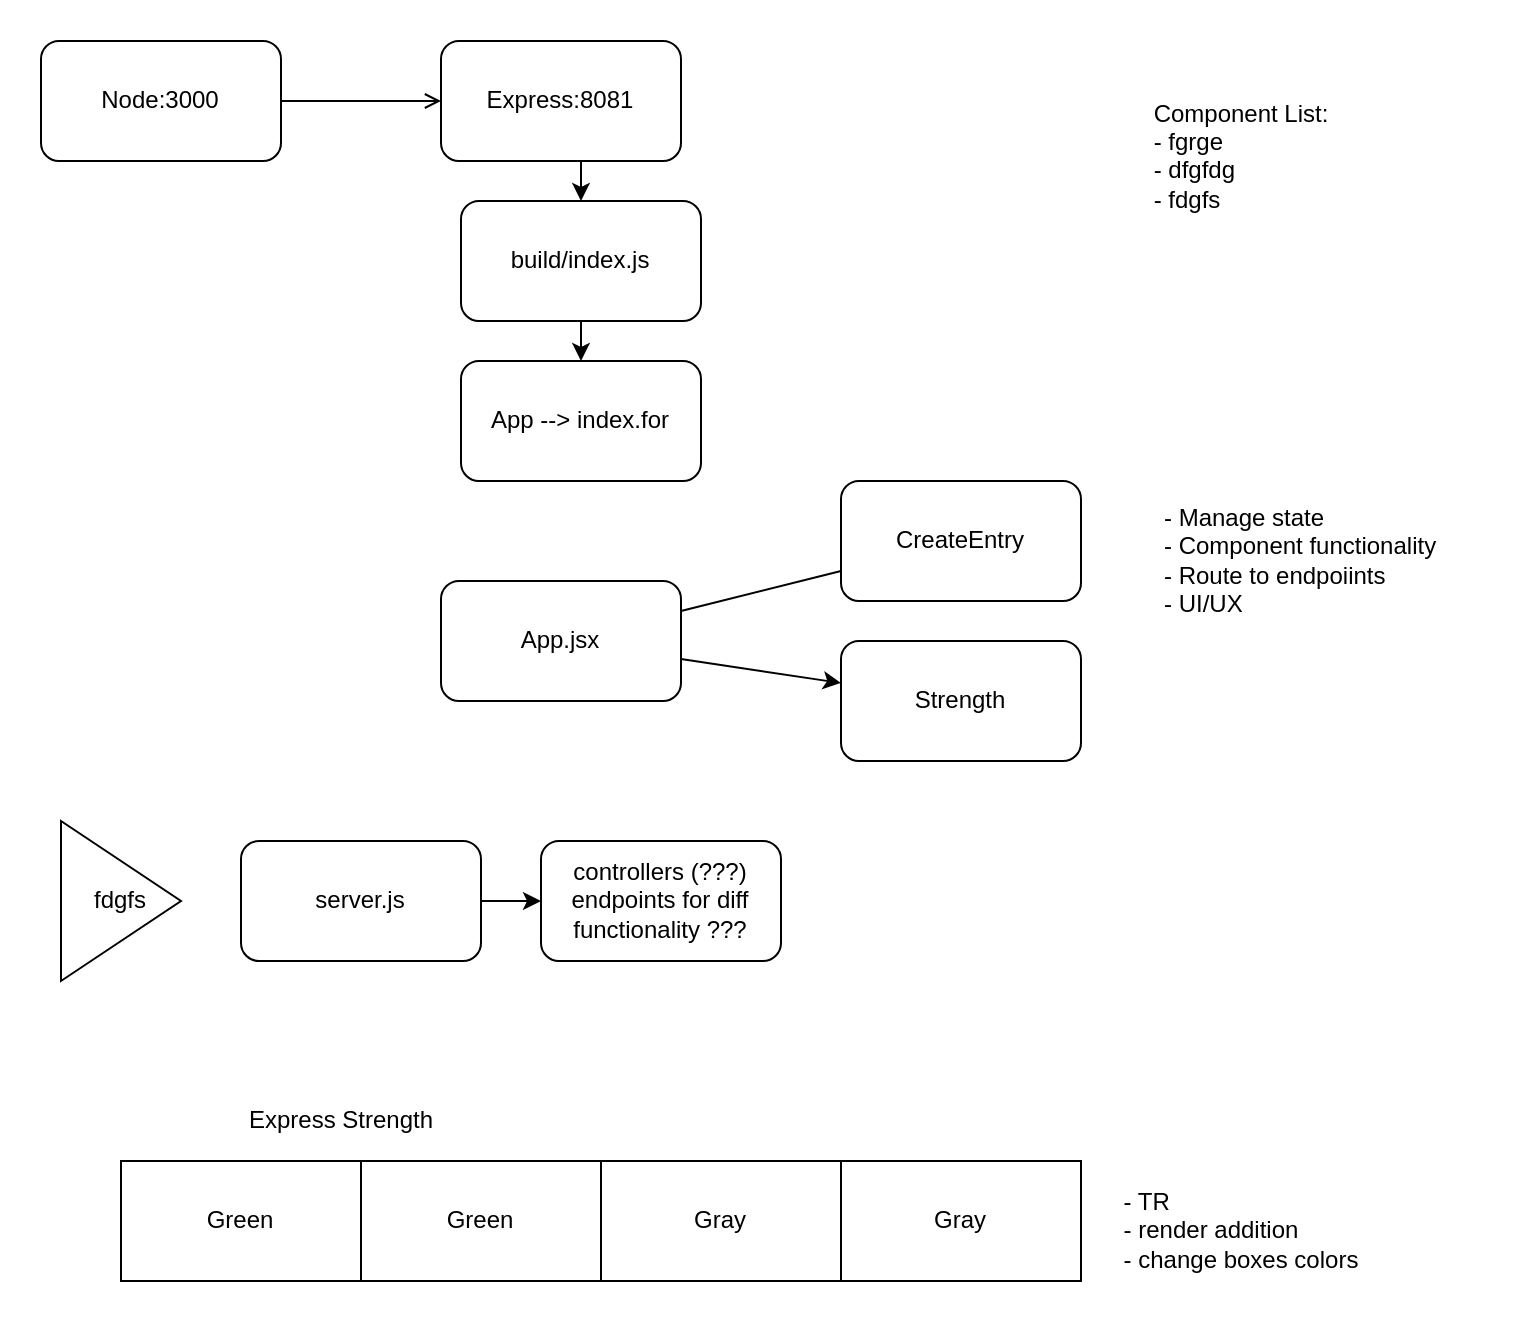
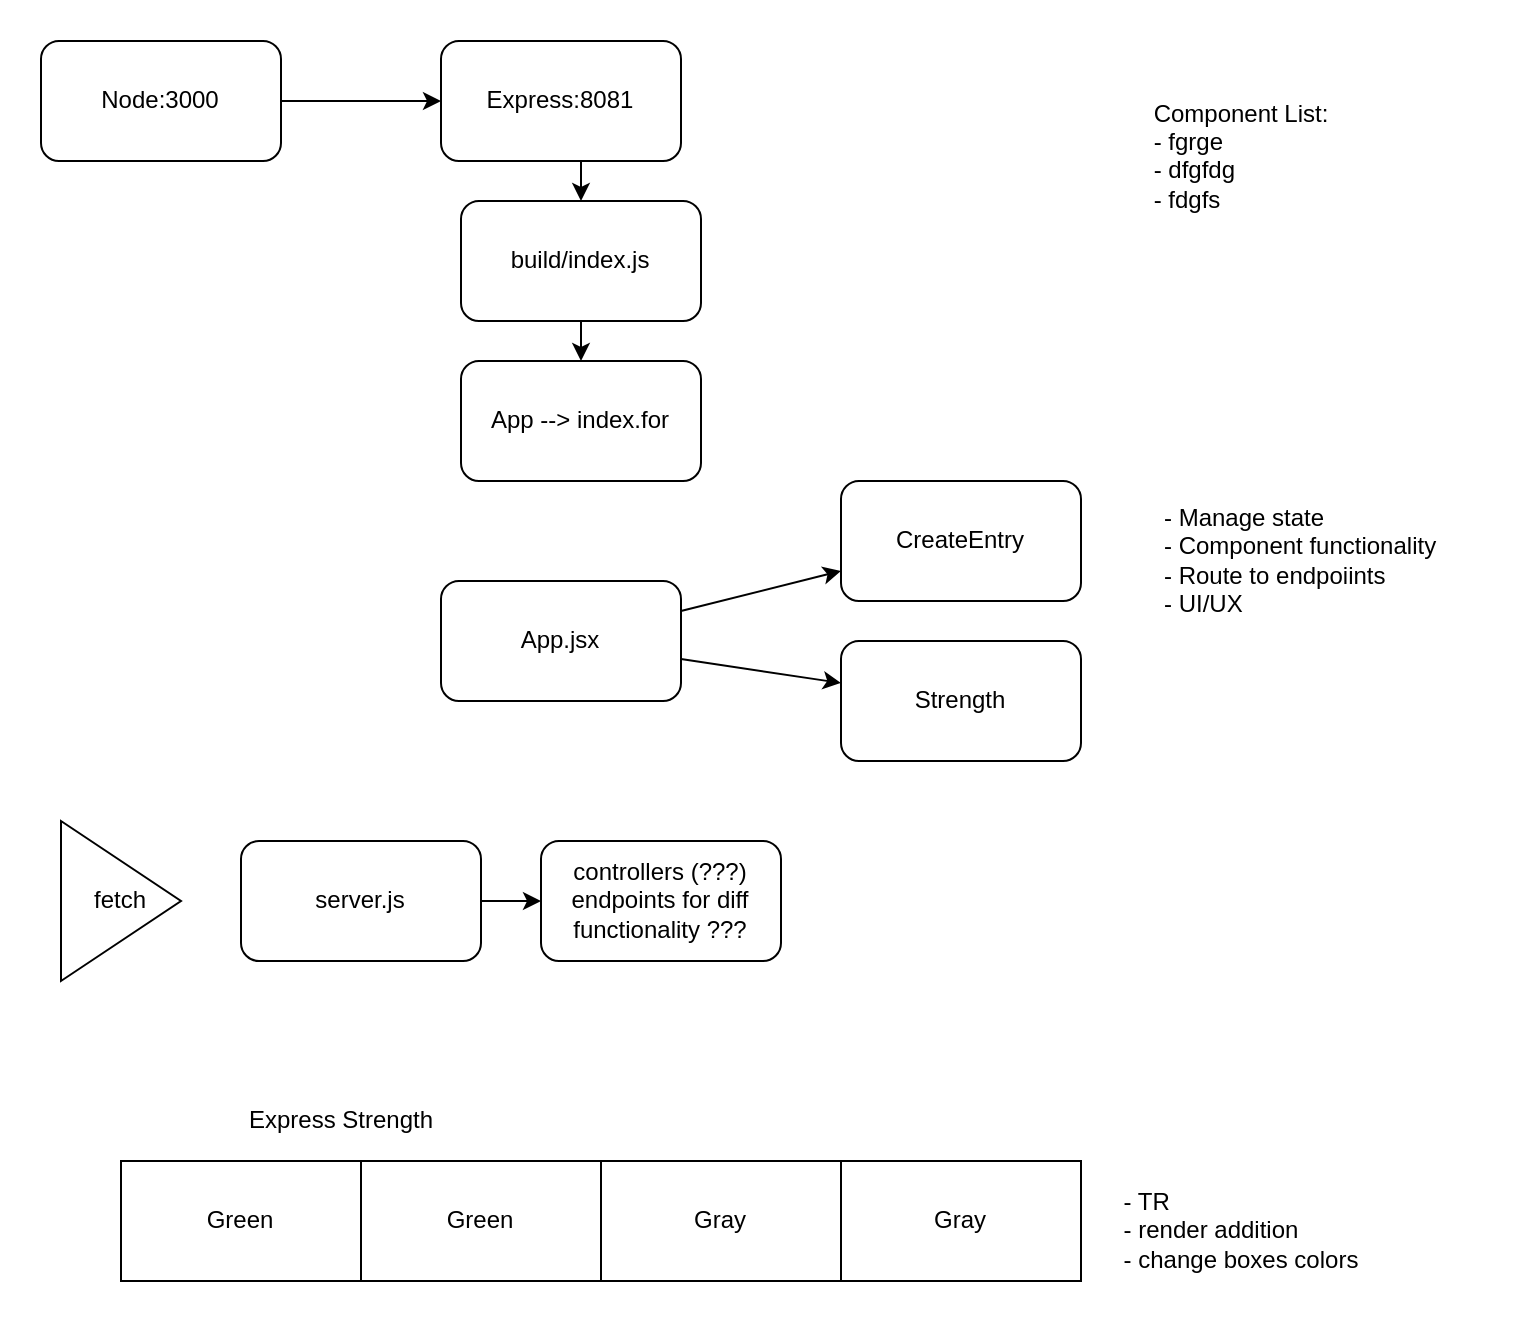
(428, 101) -> (426, 101)
(832, 573) -> (827, 575)
(121, 901) -> (121, 901)
